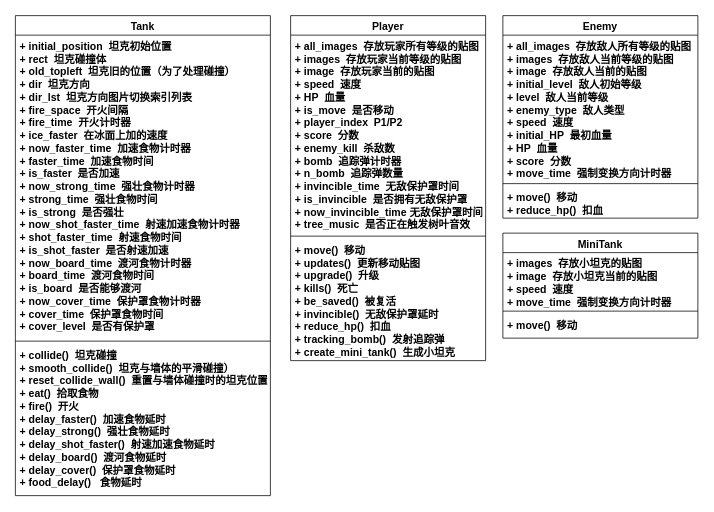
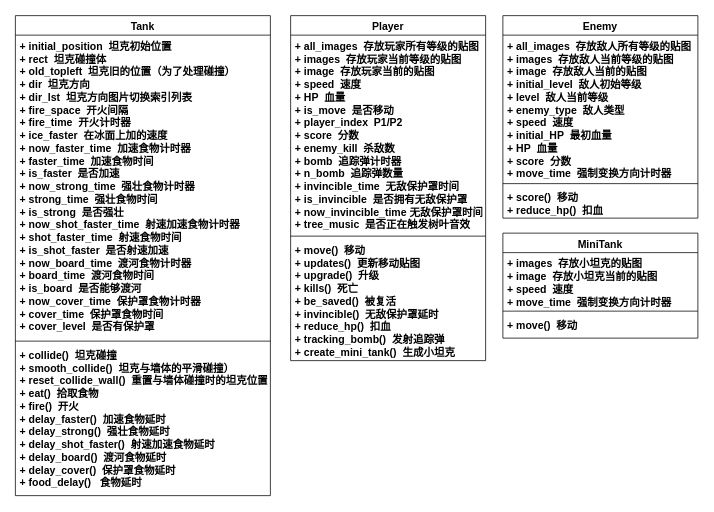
(544, 198) -> (547, 198)
